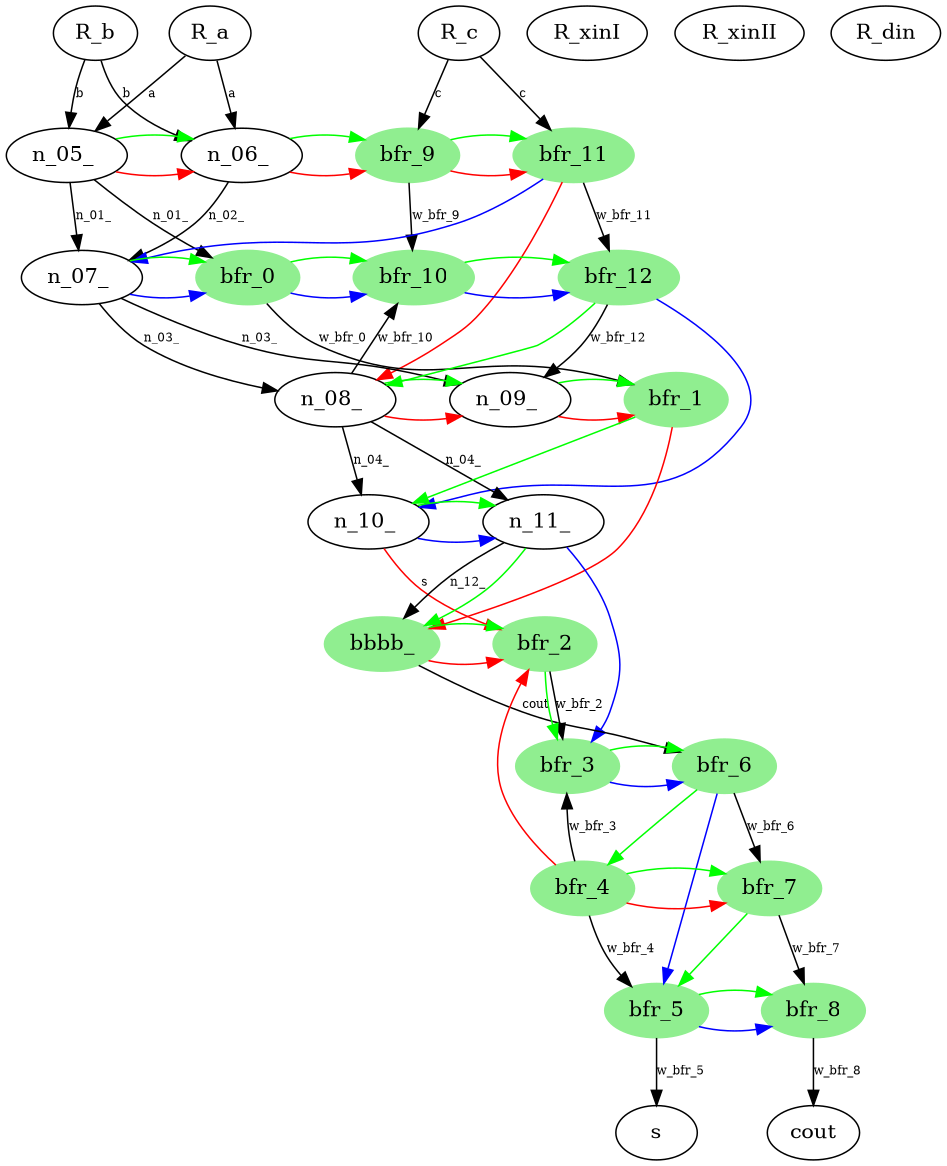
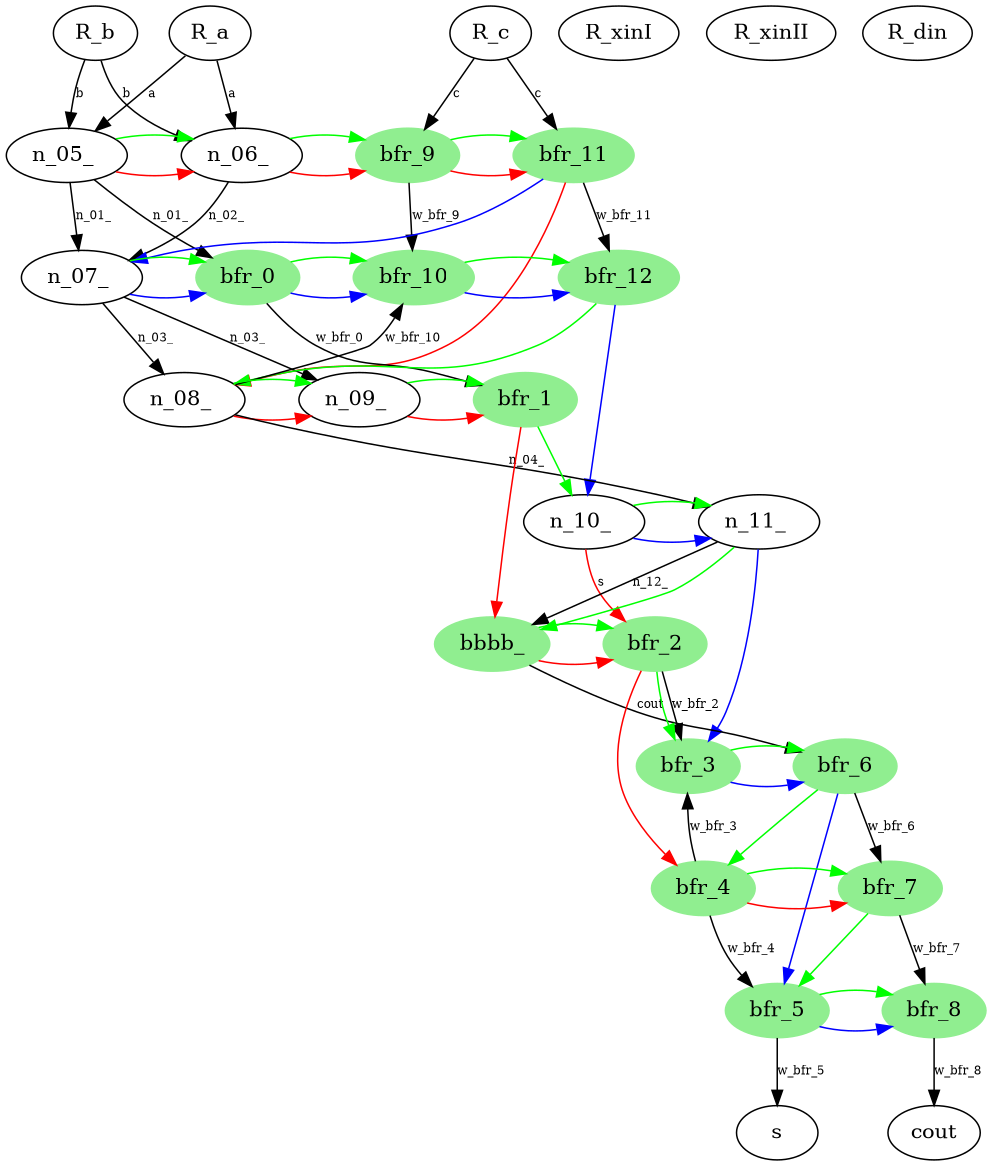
(586, 339) -> none
(350, 454) -> none
(500, 781) -> (618, 768)
